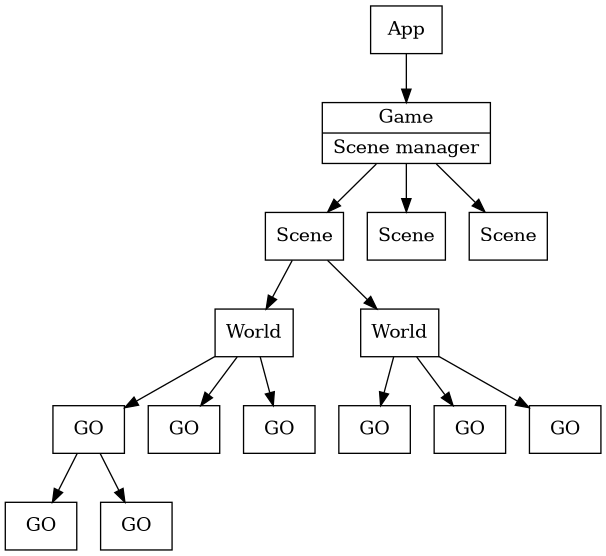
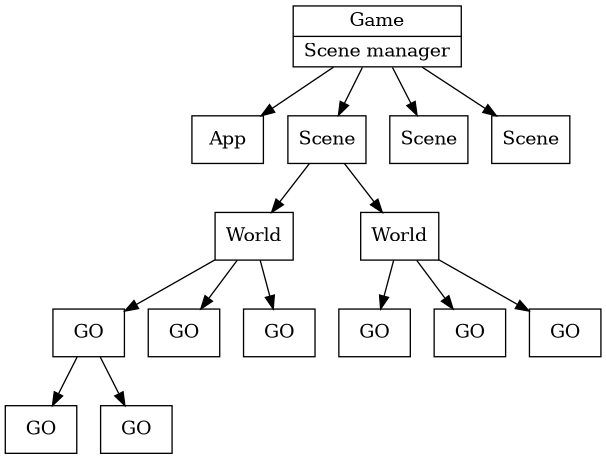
(406, 72) -> (303, 88)
